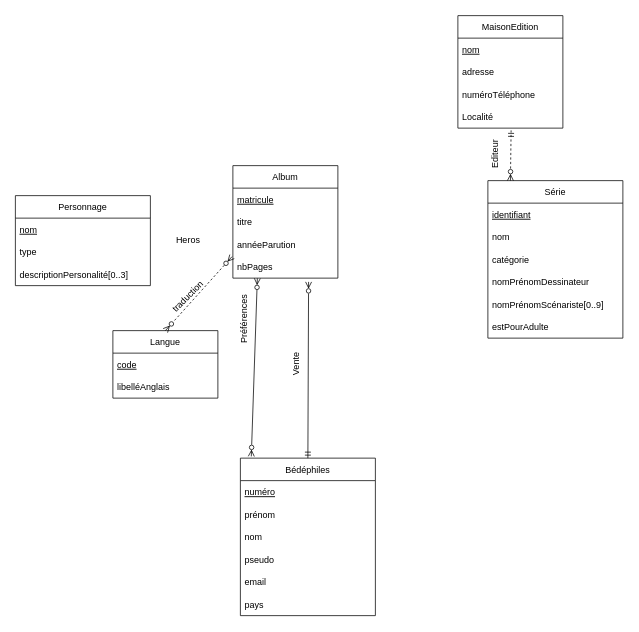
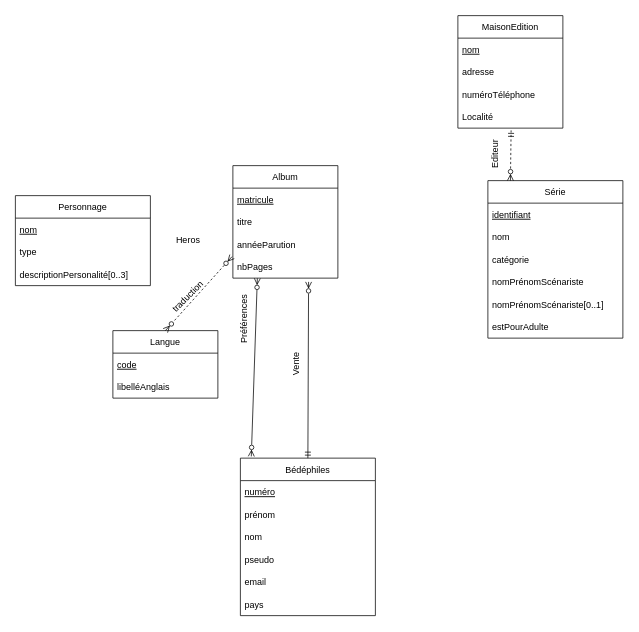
(541, 282) -> (539, 282)
(551, 305) -> (551, 305)
